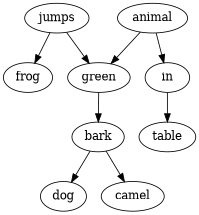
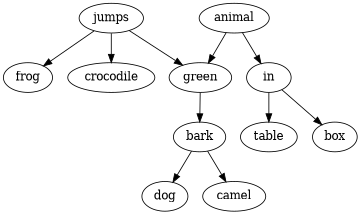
none -> (111, 78)
none -> (335, 137)
